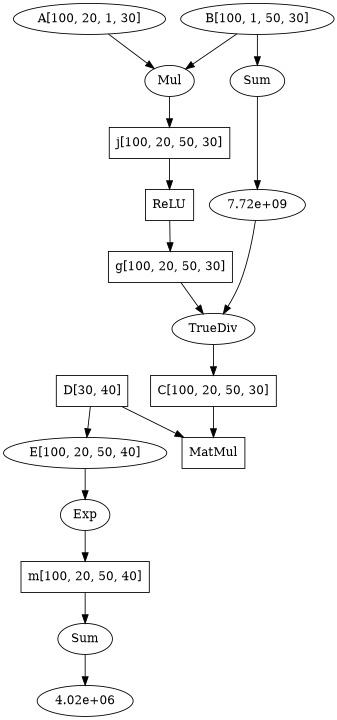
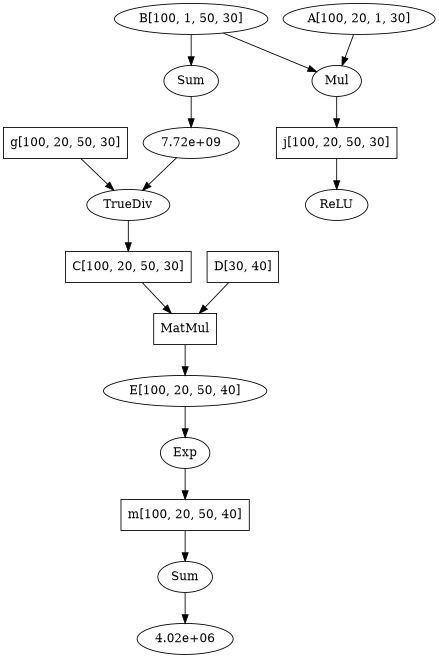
(170, 205) -> (337, 205)
(170, 232) -> none
(89, 418) -> (185, 356)
